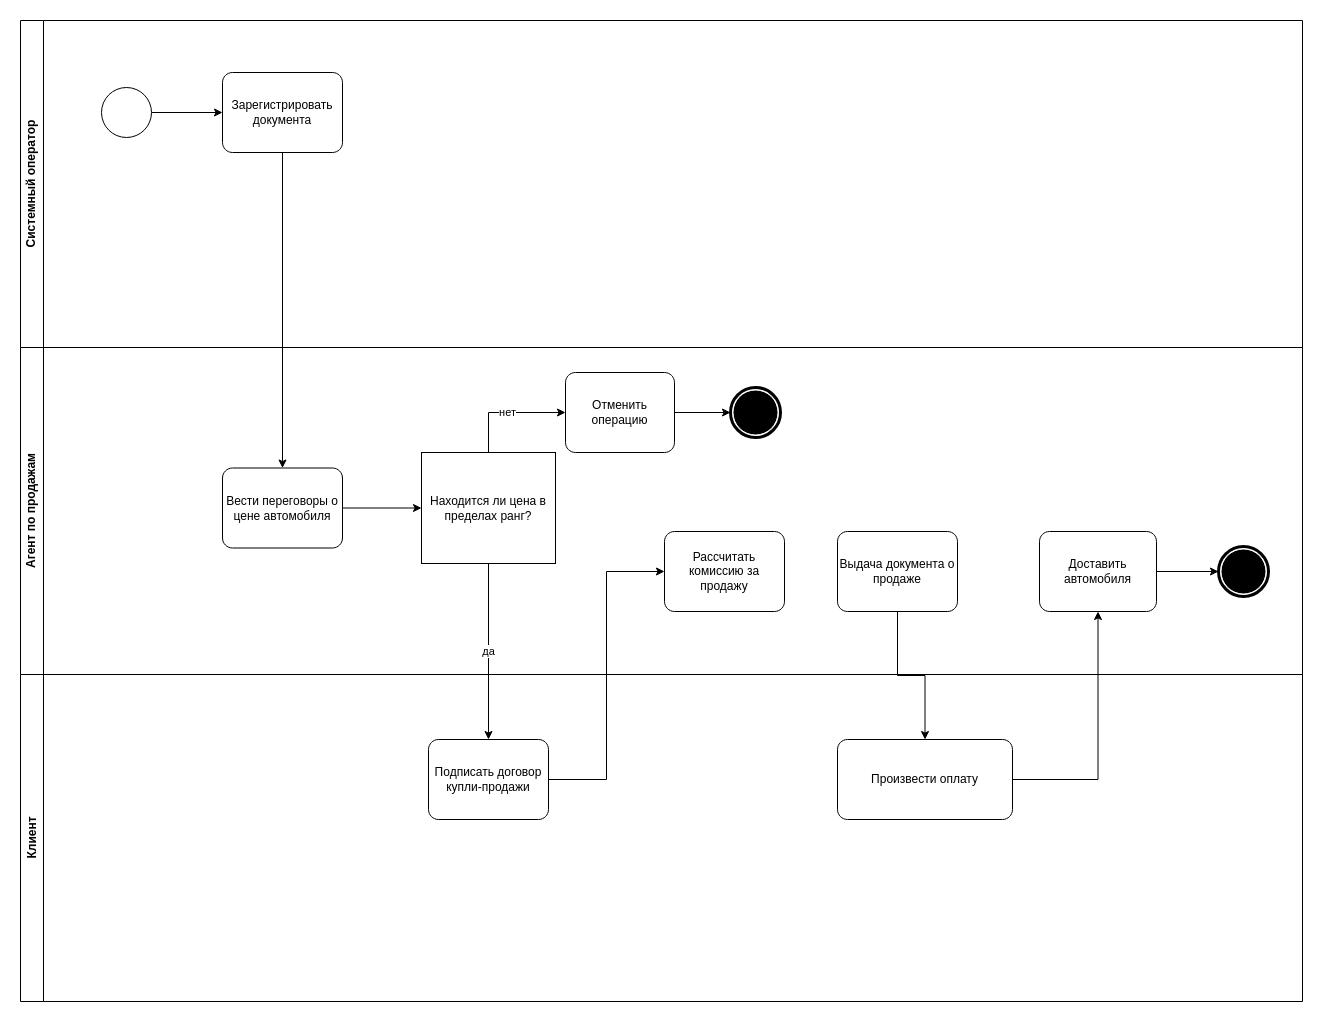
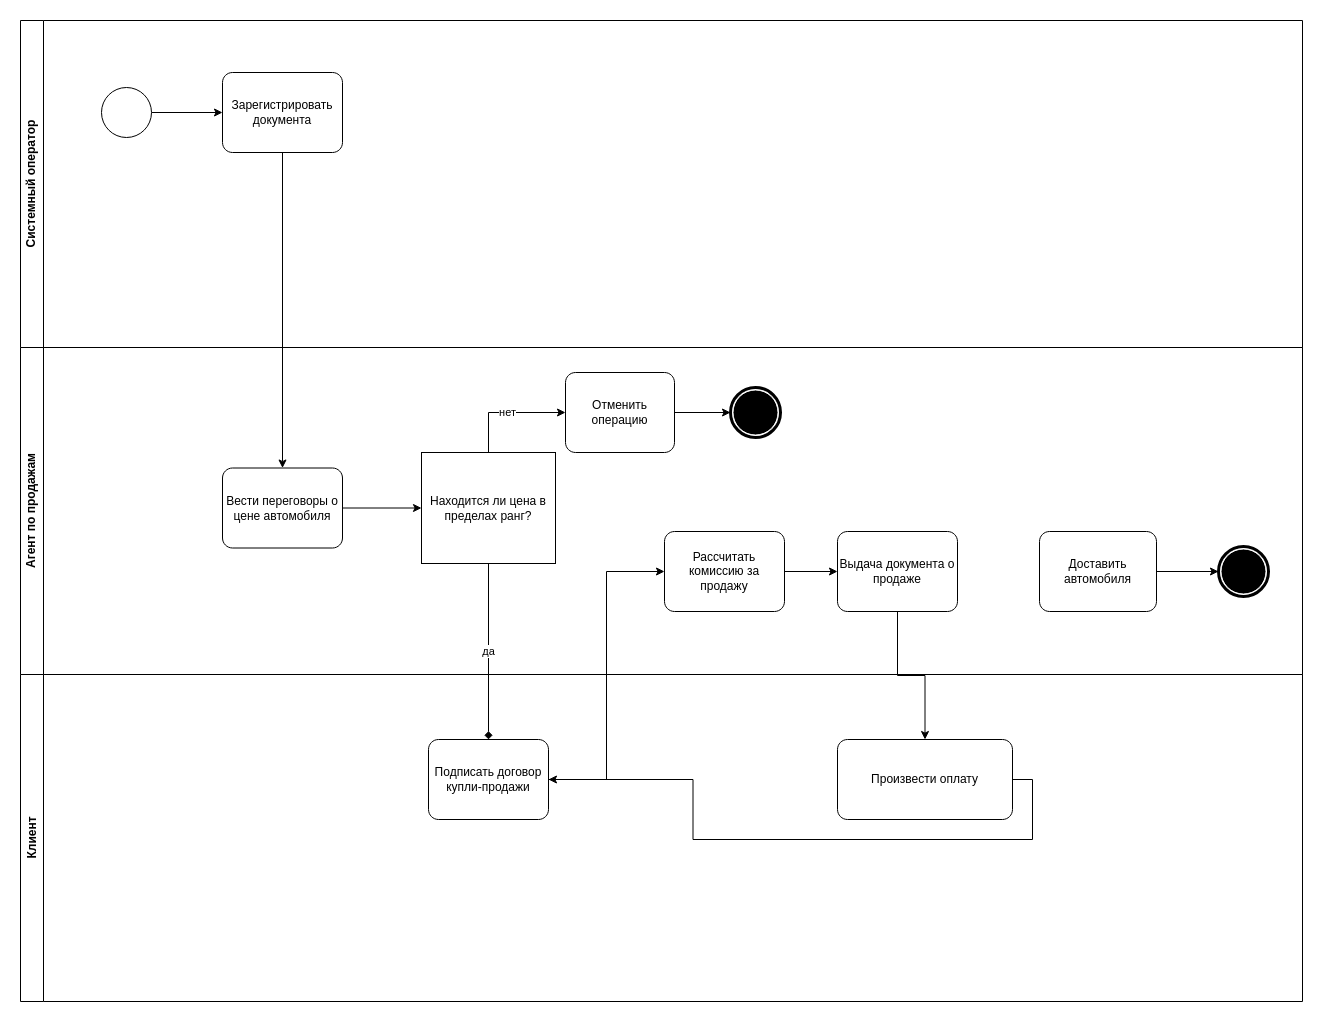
none -> (808, 572)
(489, 731) -> (489, 731)
(1098, 733) -> (821, 840)
